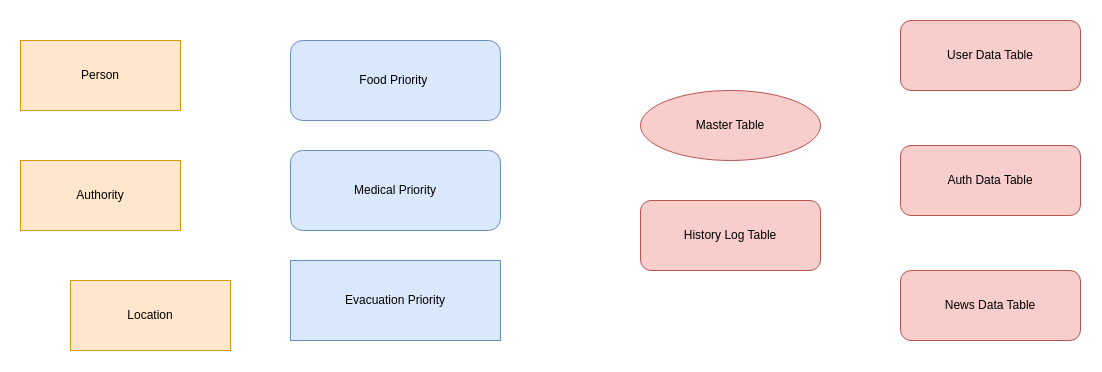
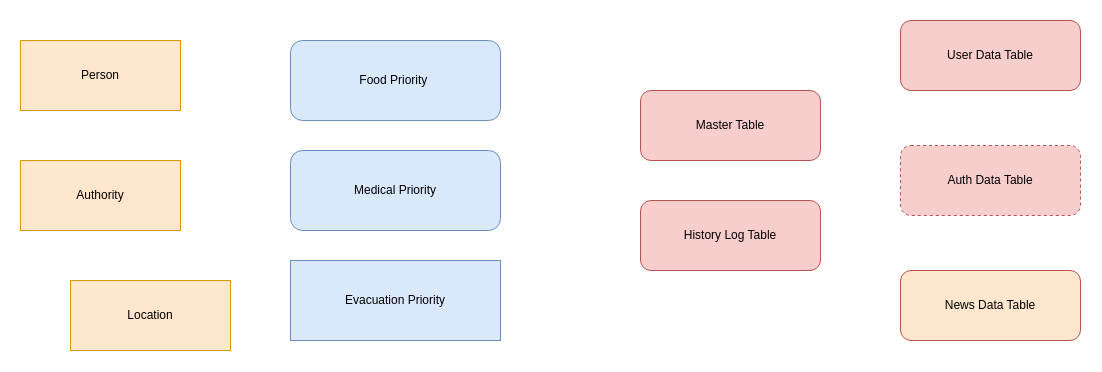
(731, 126) -> (731, 126)
(991, 181) -> (991, 181)
(991, 306) -> (991, 306)
